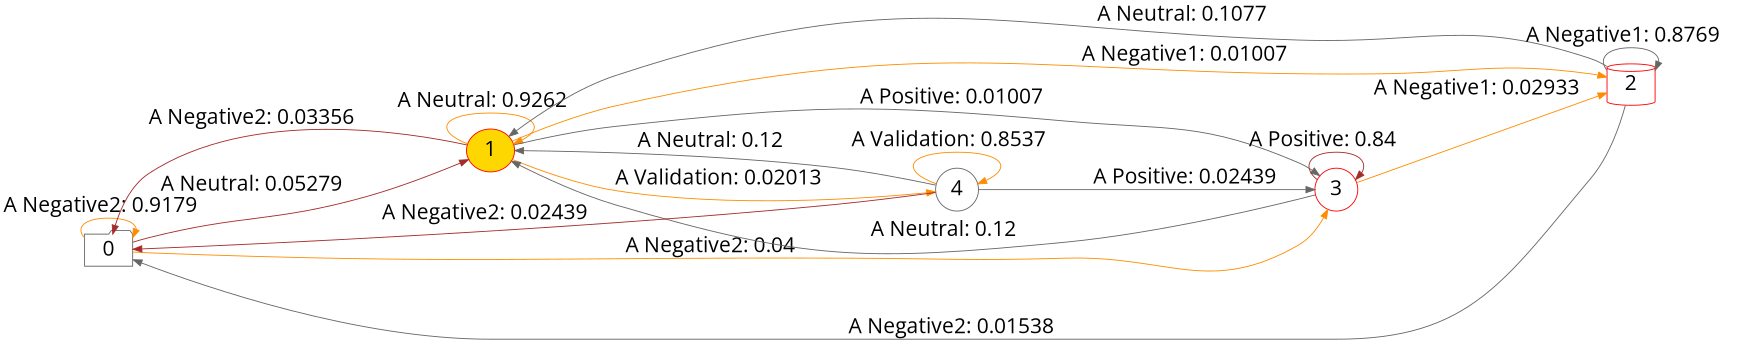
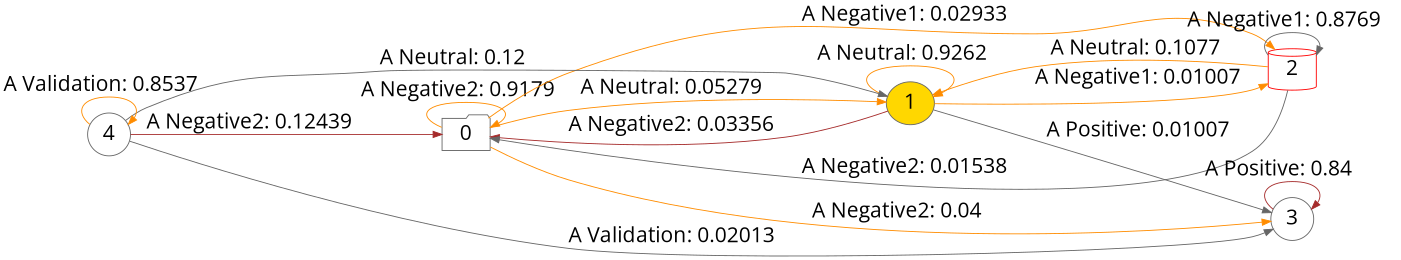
(1053, 24) -> (1103, 61)
(1478, 139) -> (872, 29)
(491, 150) -> (910, 103)
(1190, 178) -> (677, 237)
(1336, 190) -> (1292, 219)
(717, 200) -> none
(299, 212) -> (683, 101)
(491, 214) -> (255, 123)
(913, 253) -> none
